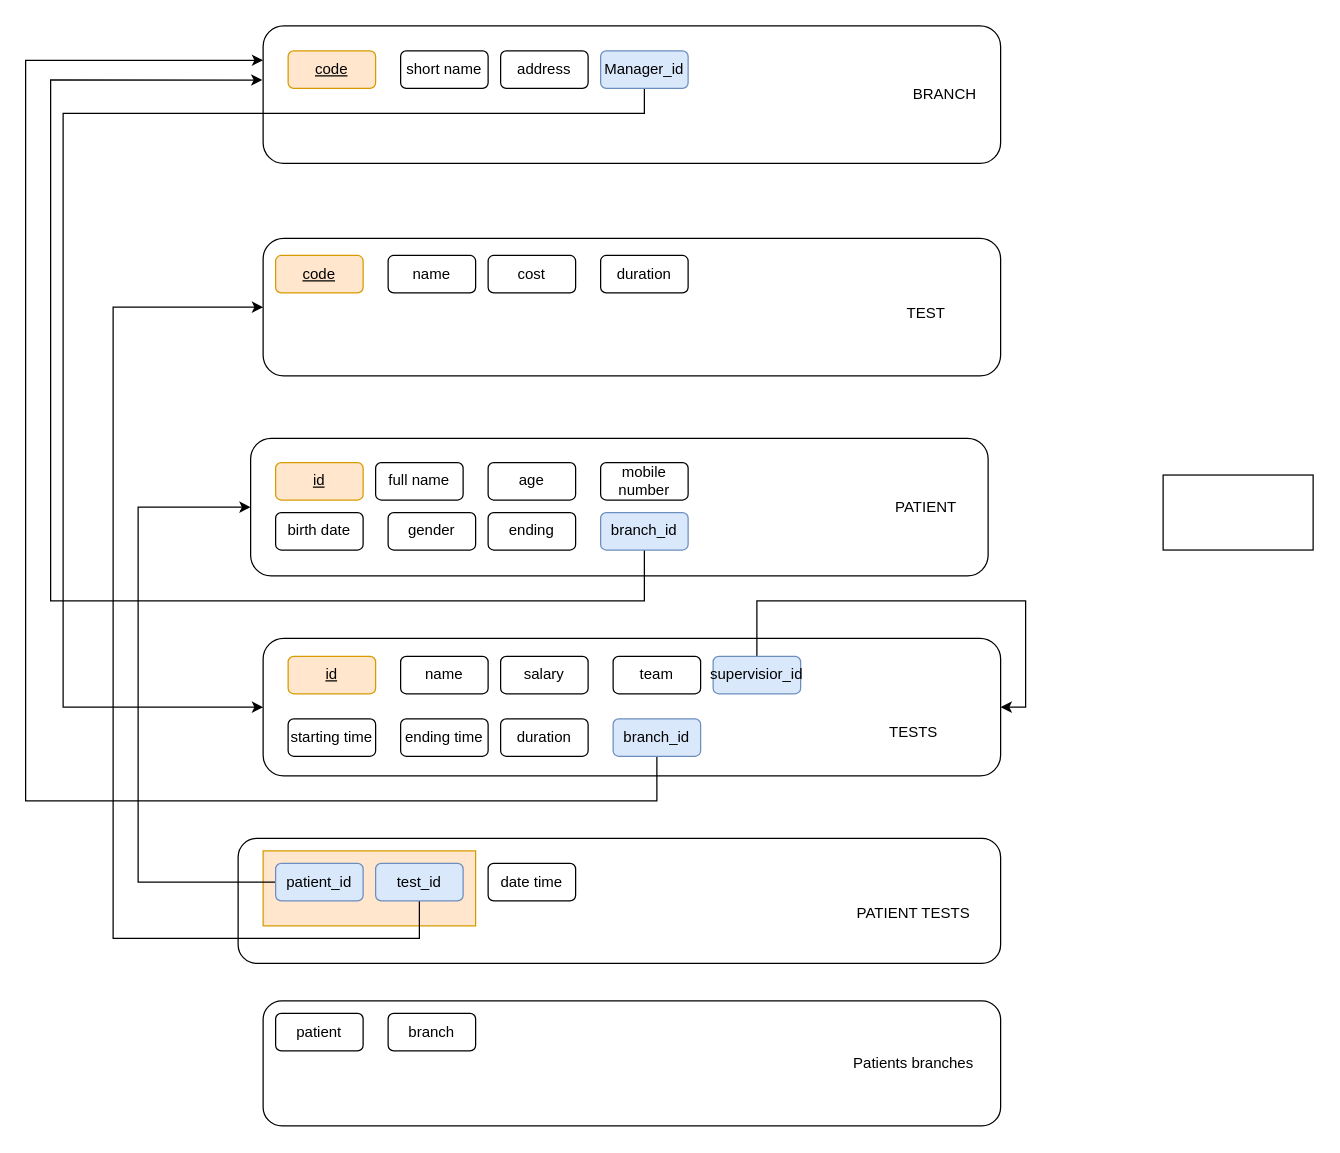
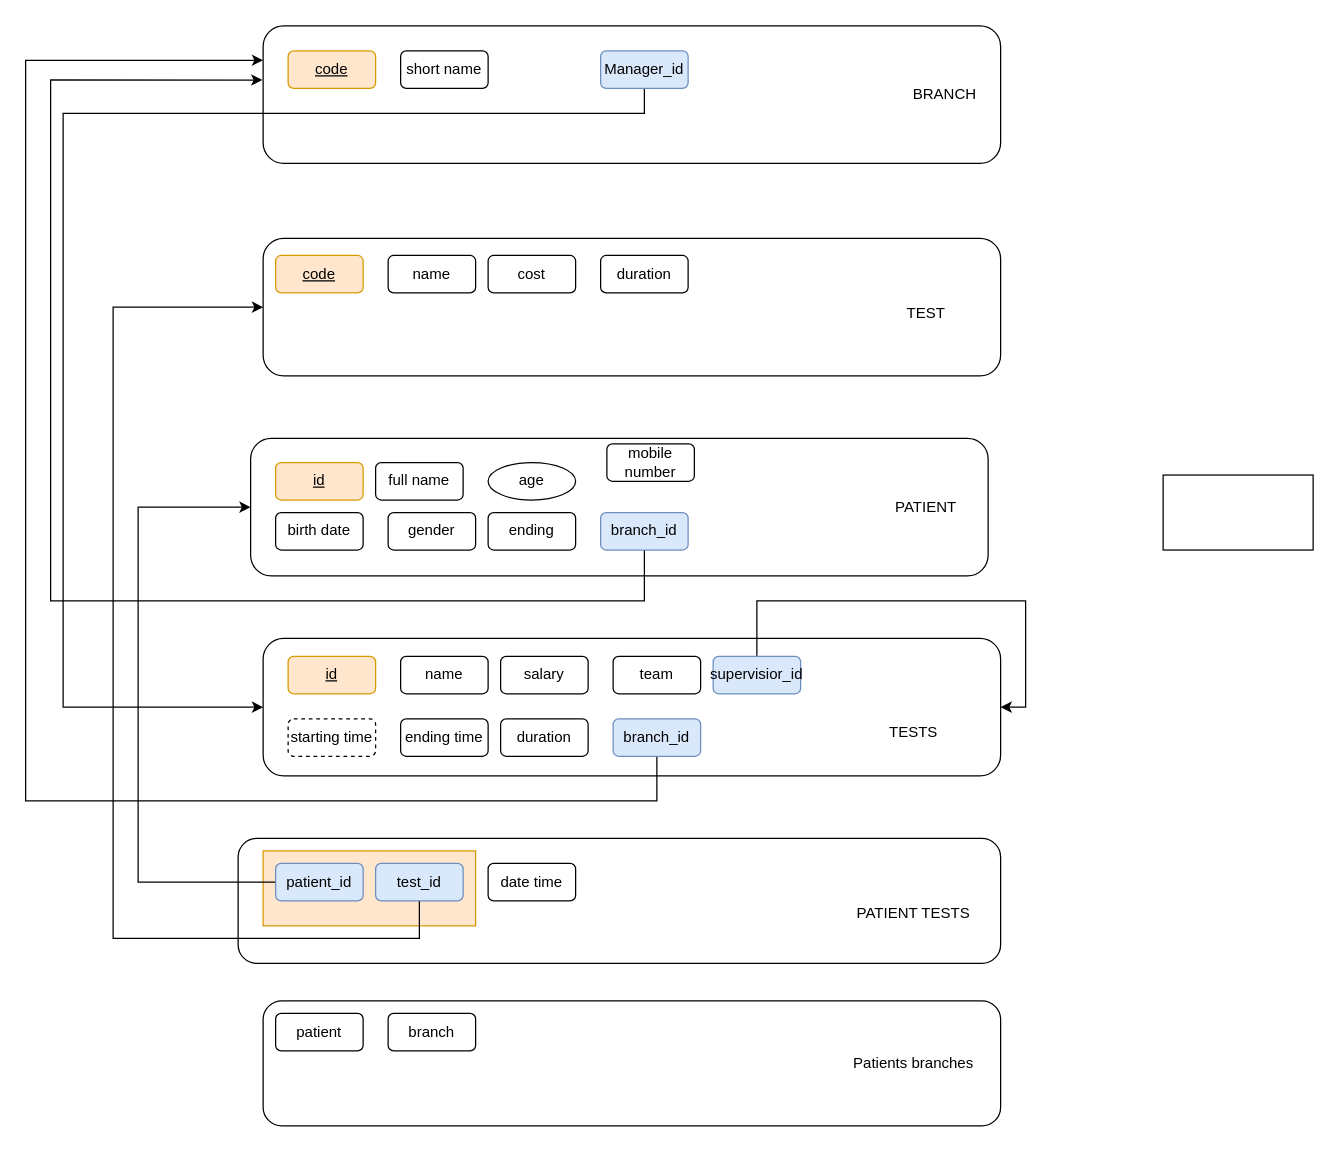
(544, 69) -> none
(532, 481) -> (532, 481)
(644, 481) -> (651, 462)
(332, 737) -> (332, 737)
